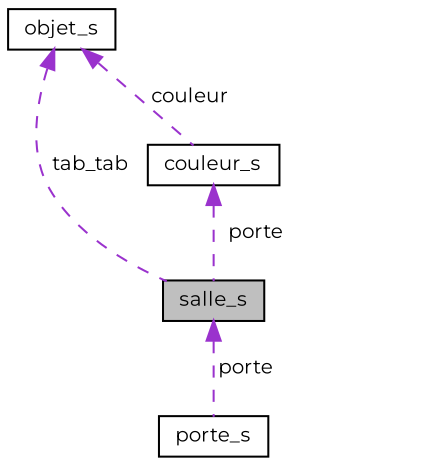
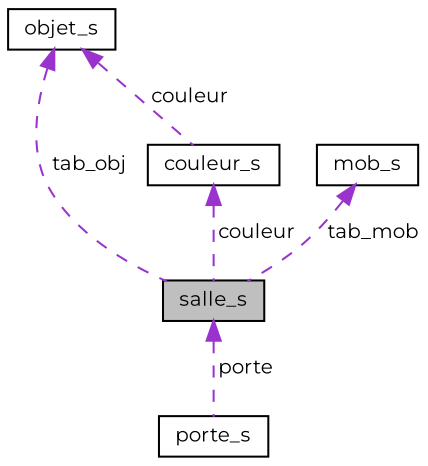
(88, 165) -> (88, 165)
none -> (368, 165)
(254, 233) -> (254, 233)
